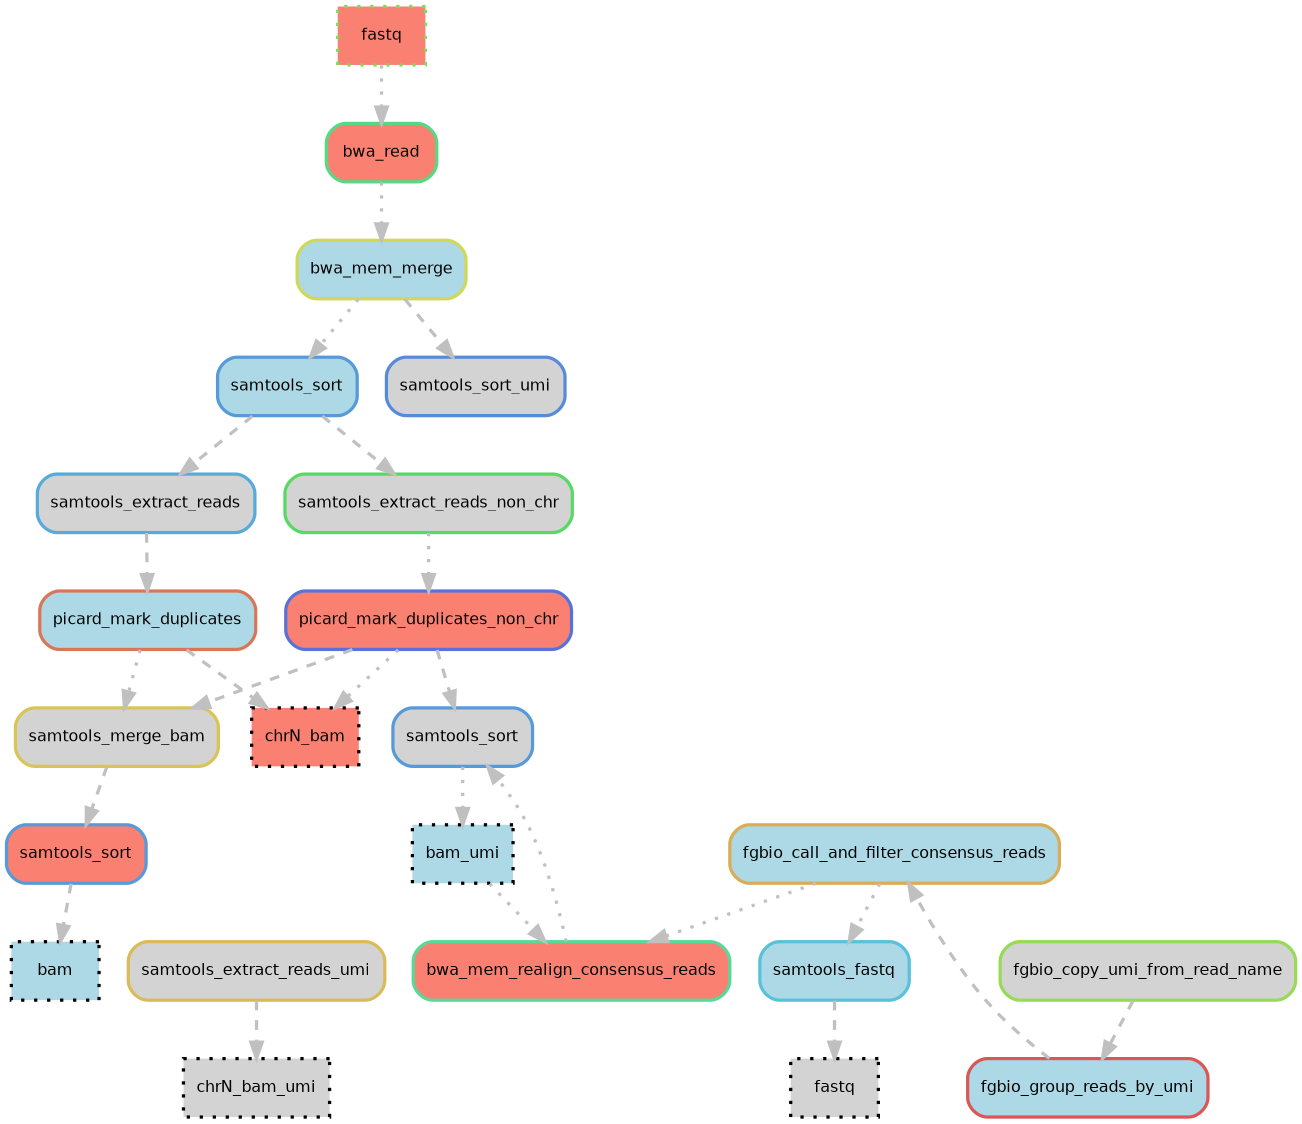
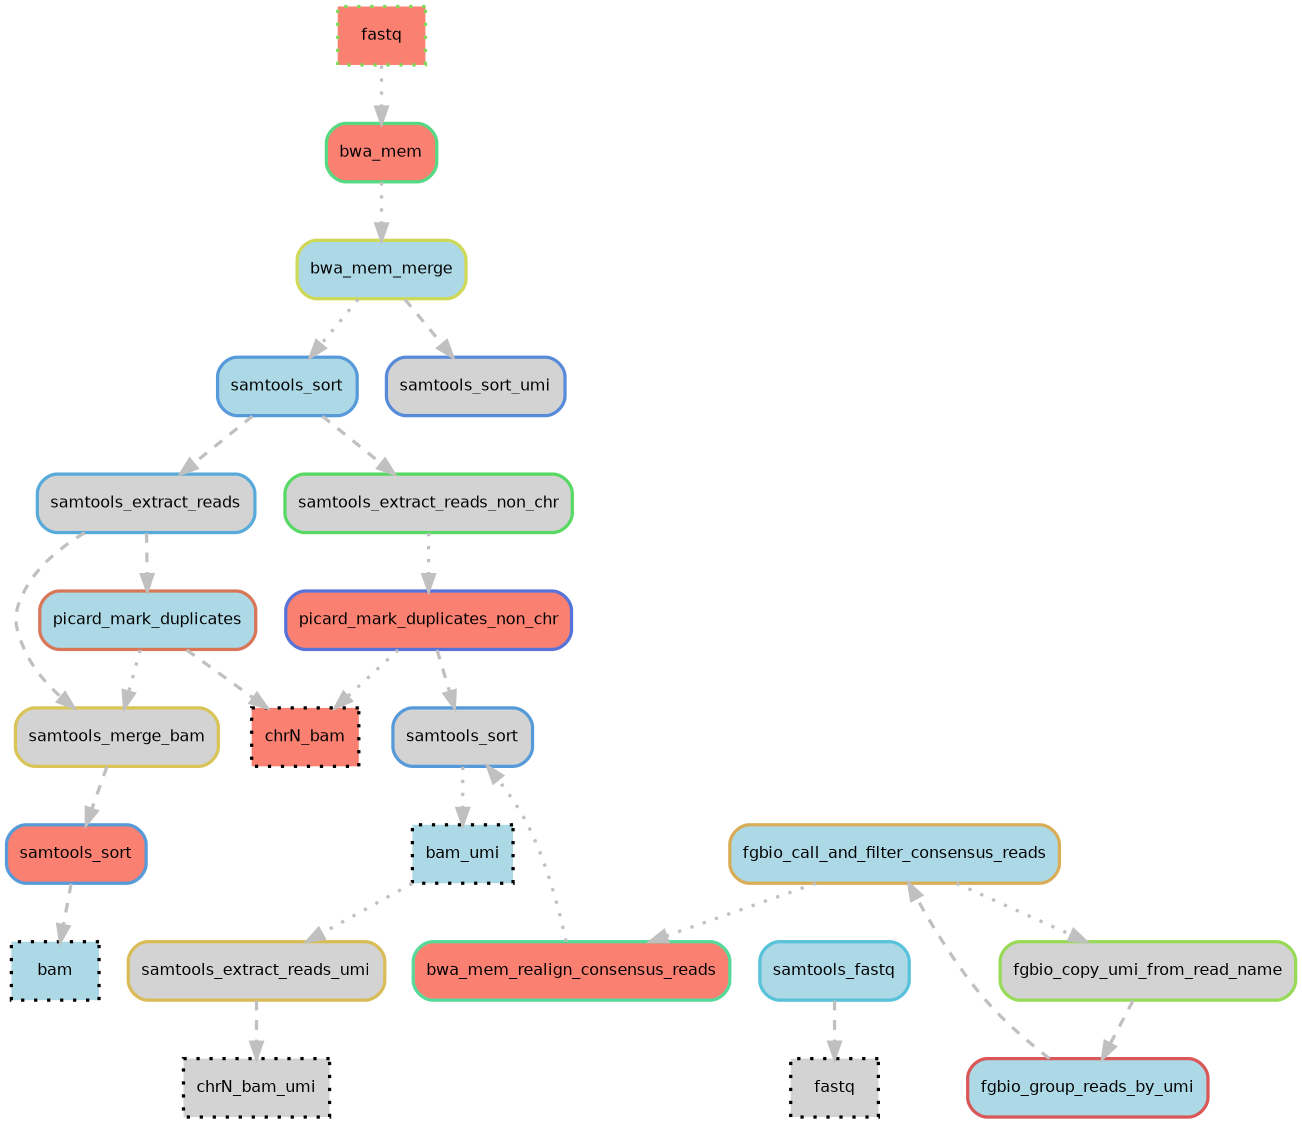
(382, 153) -> (382, 153)
(281, 676) -> (17, 608)
(868, 905) -> (1014, 909)
(511, 907) -> (367, 908)
